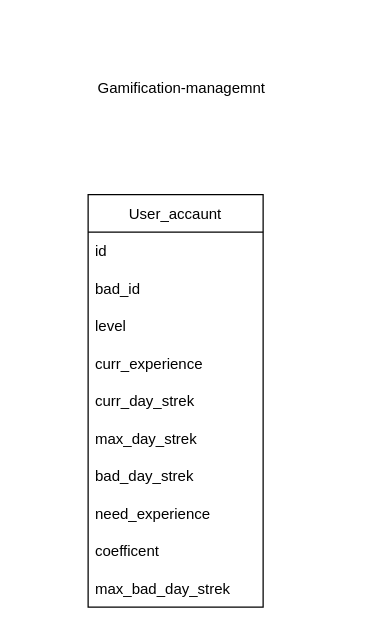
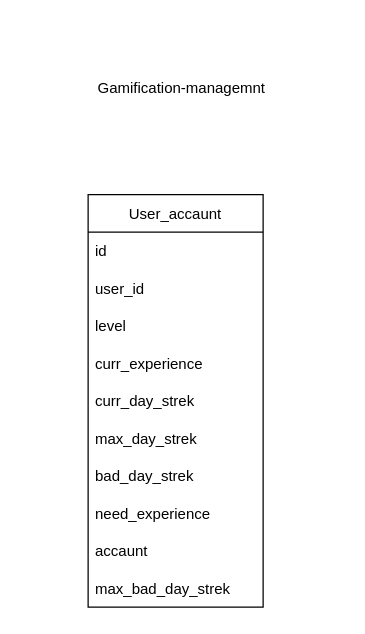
(118, 289) -> (122, 289)
(135, 551) -> (124, 551)
